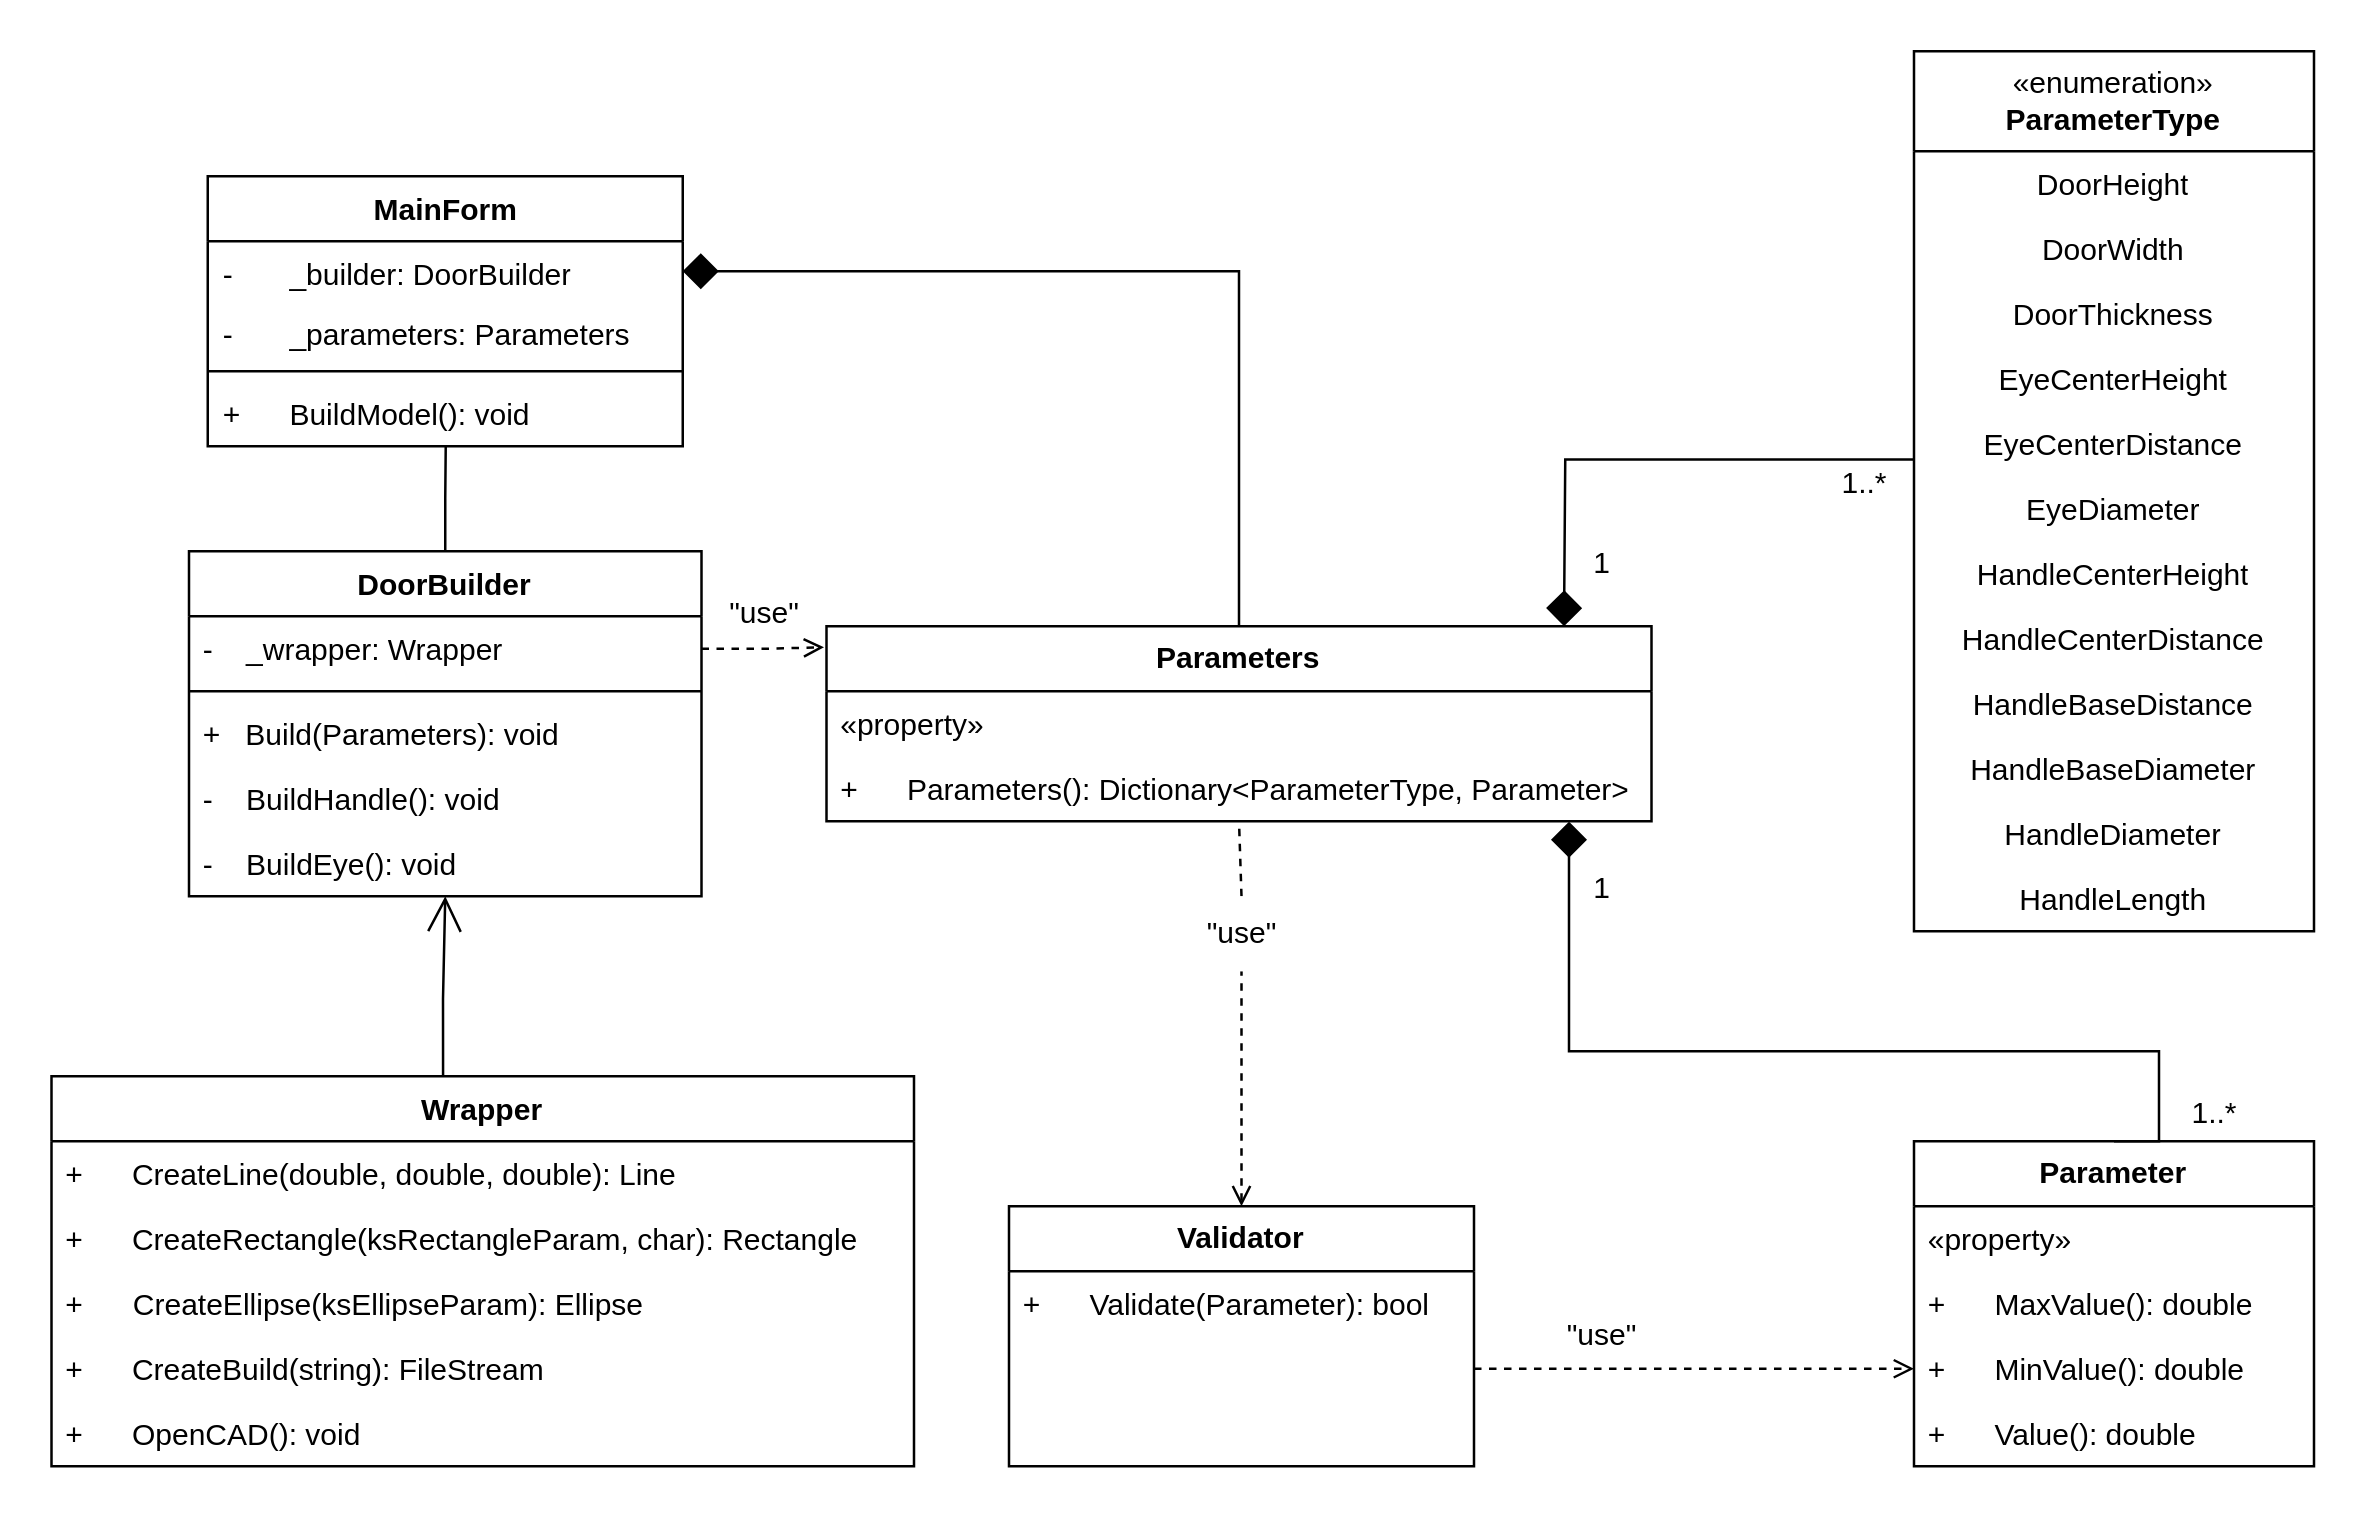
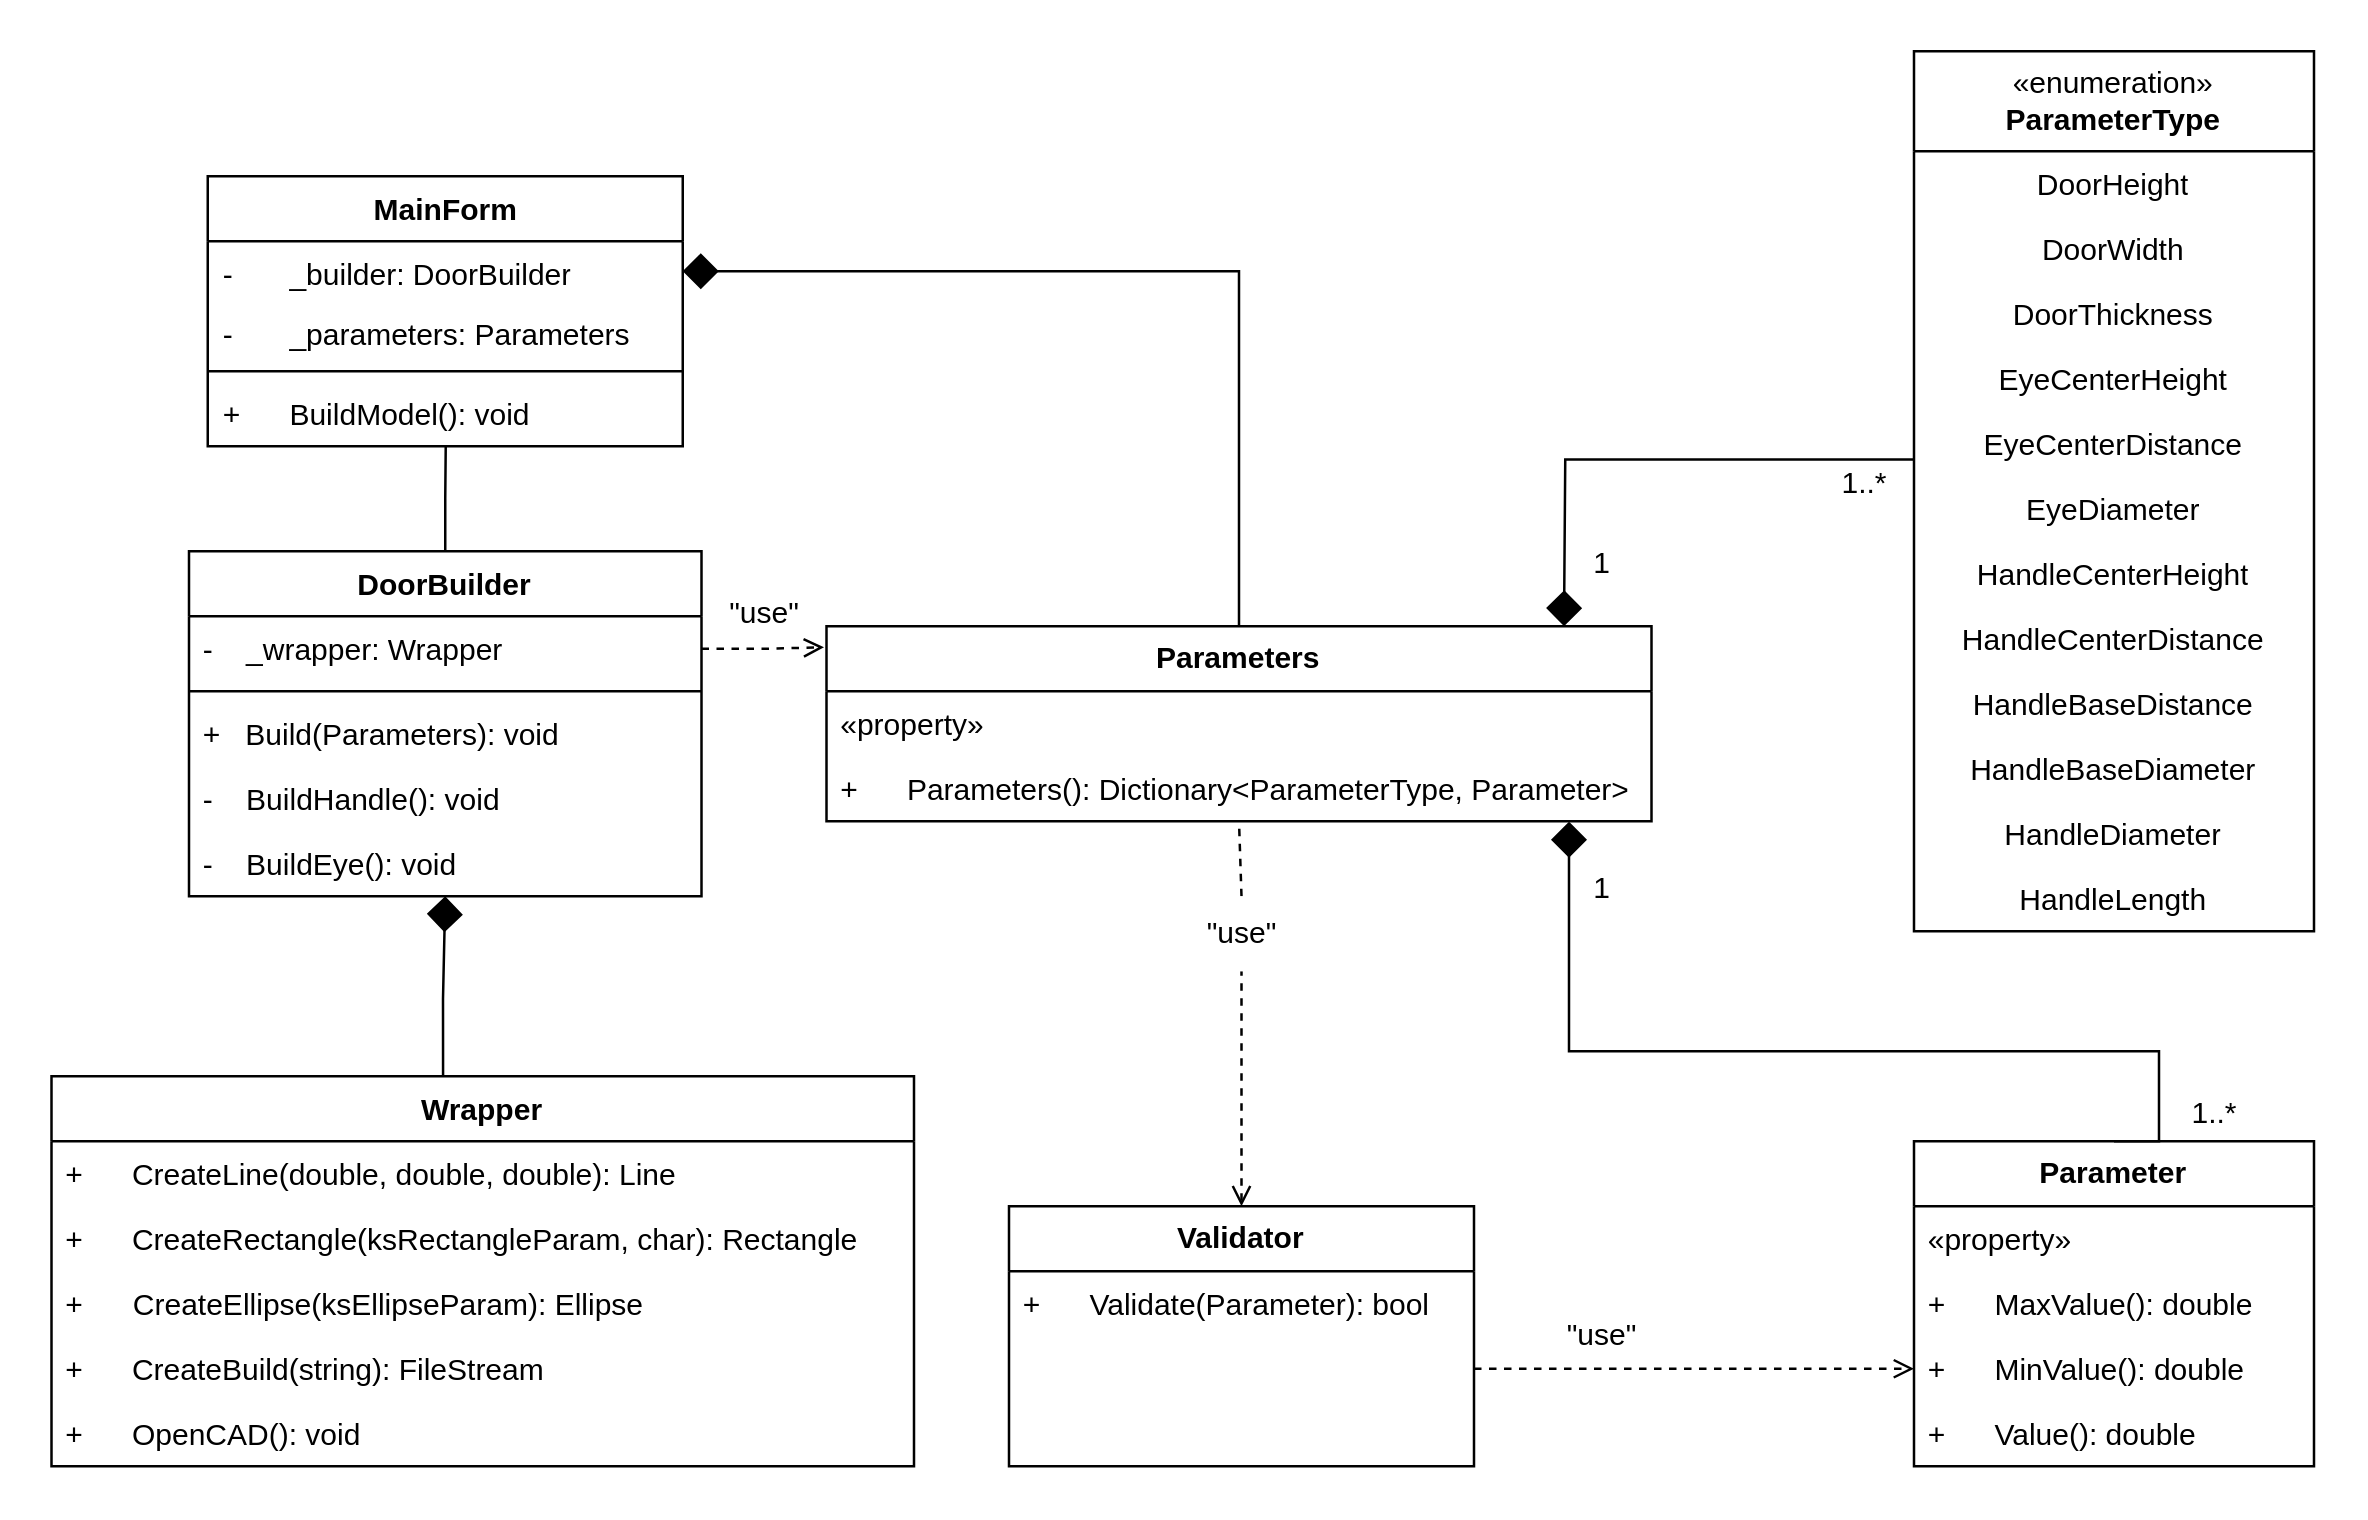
(445, 917) -> (444, 931)
